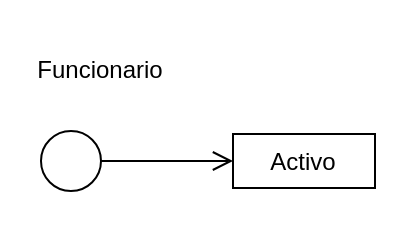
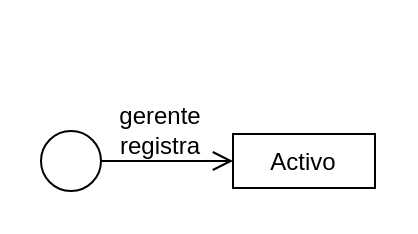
(101, 71) -> none
none -> (161, 131)
